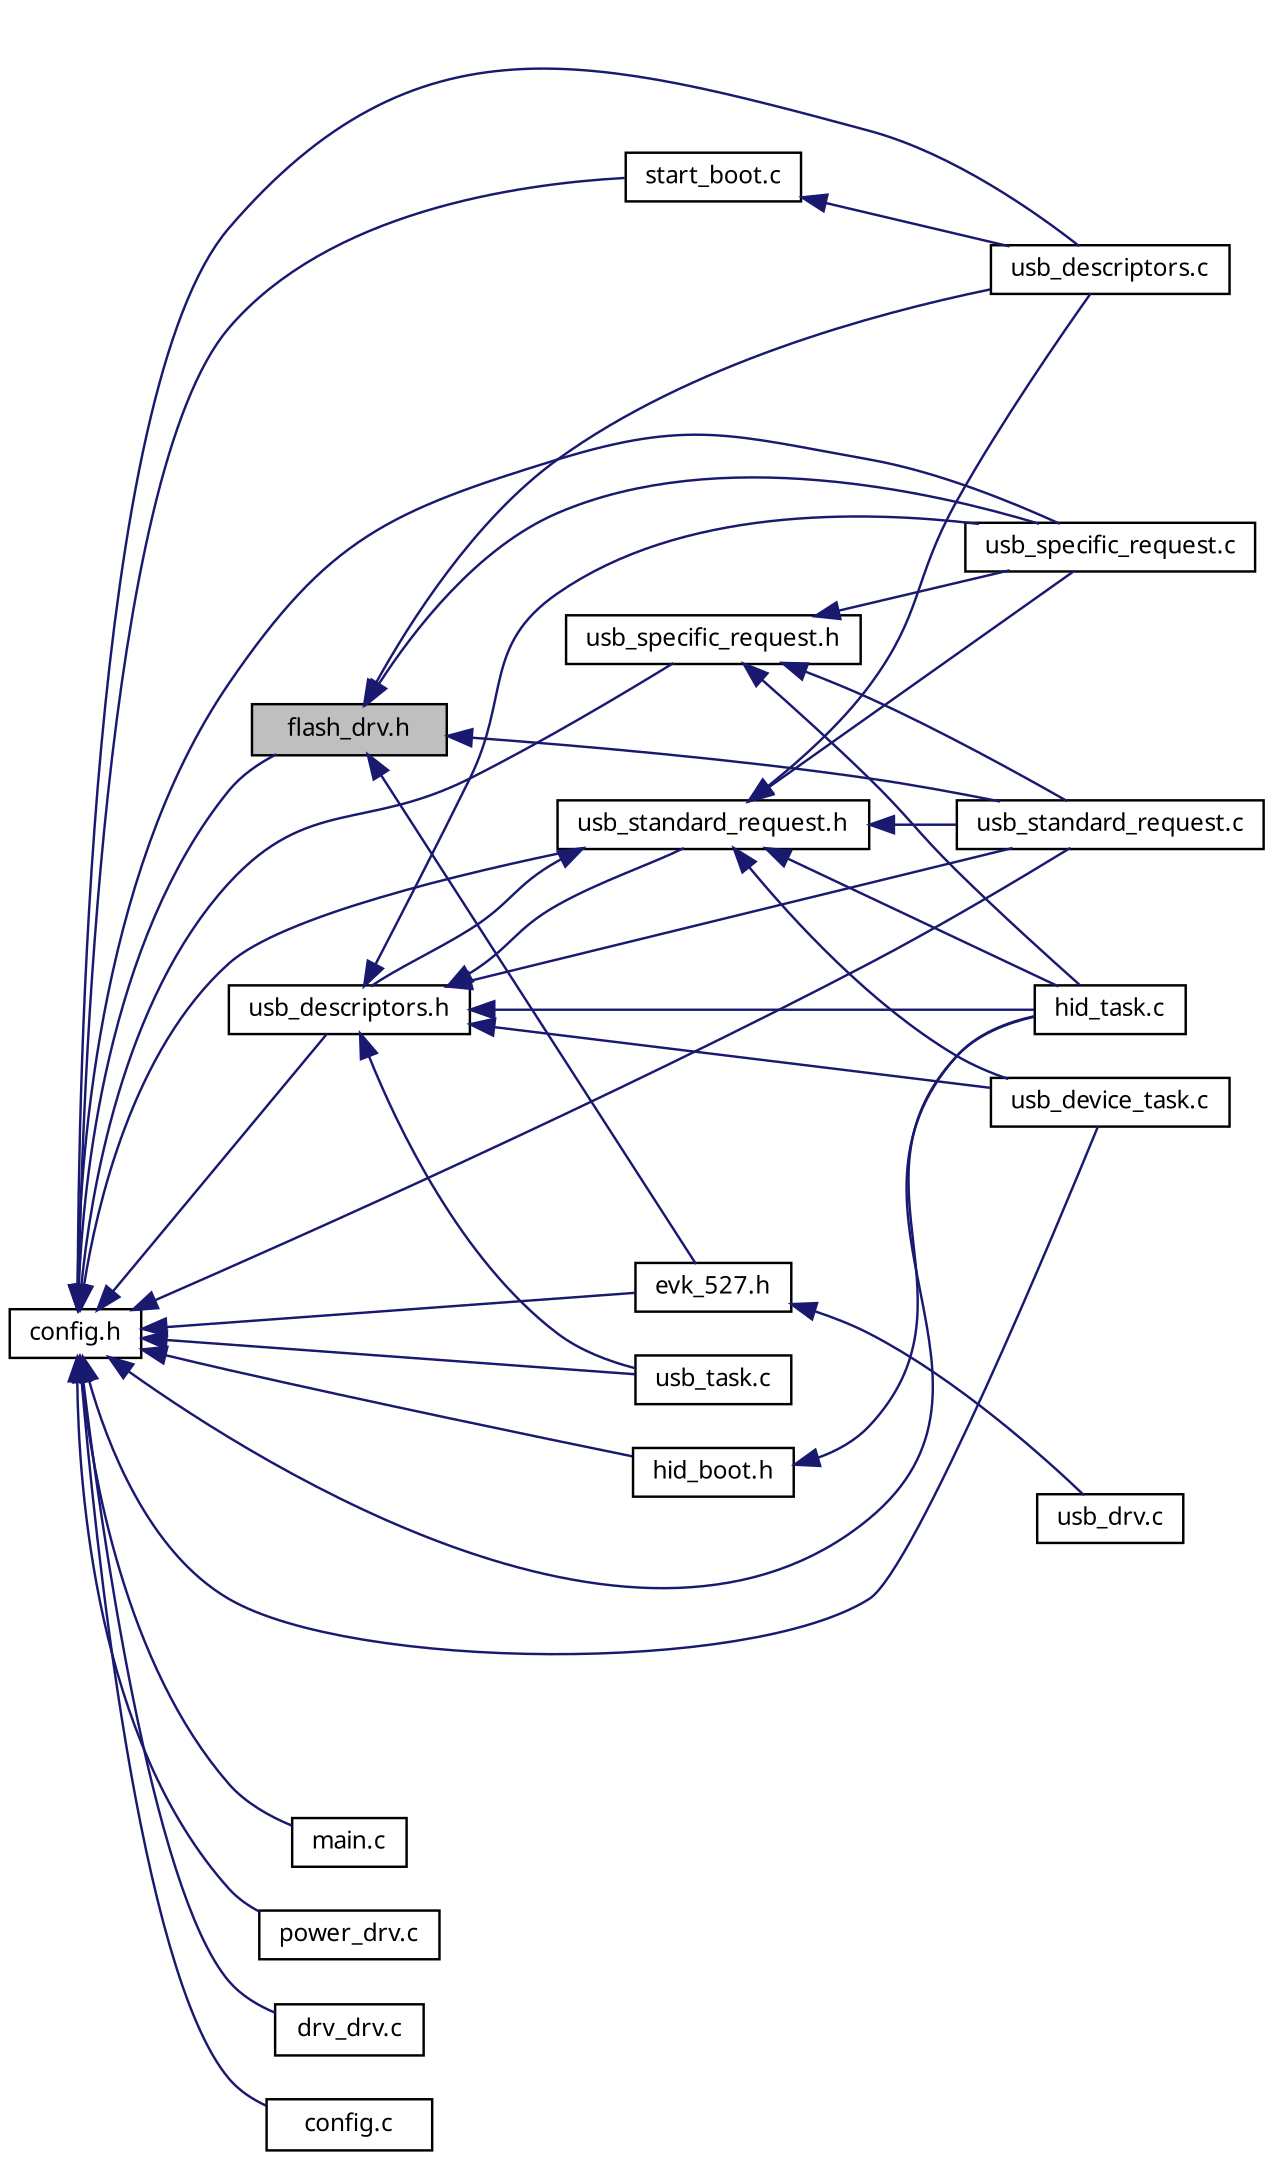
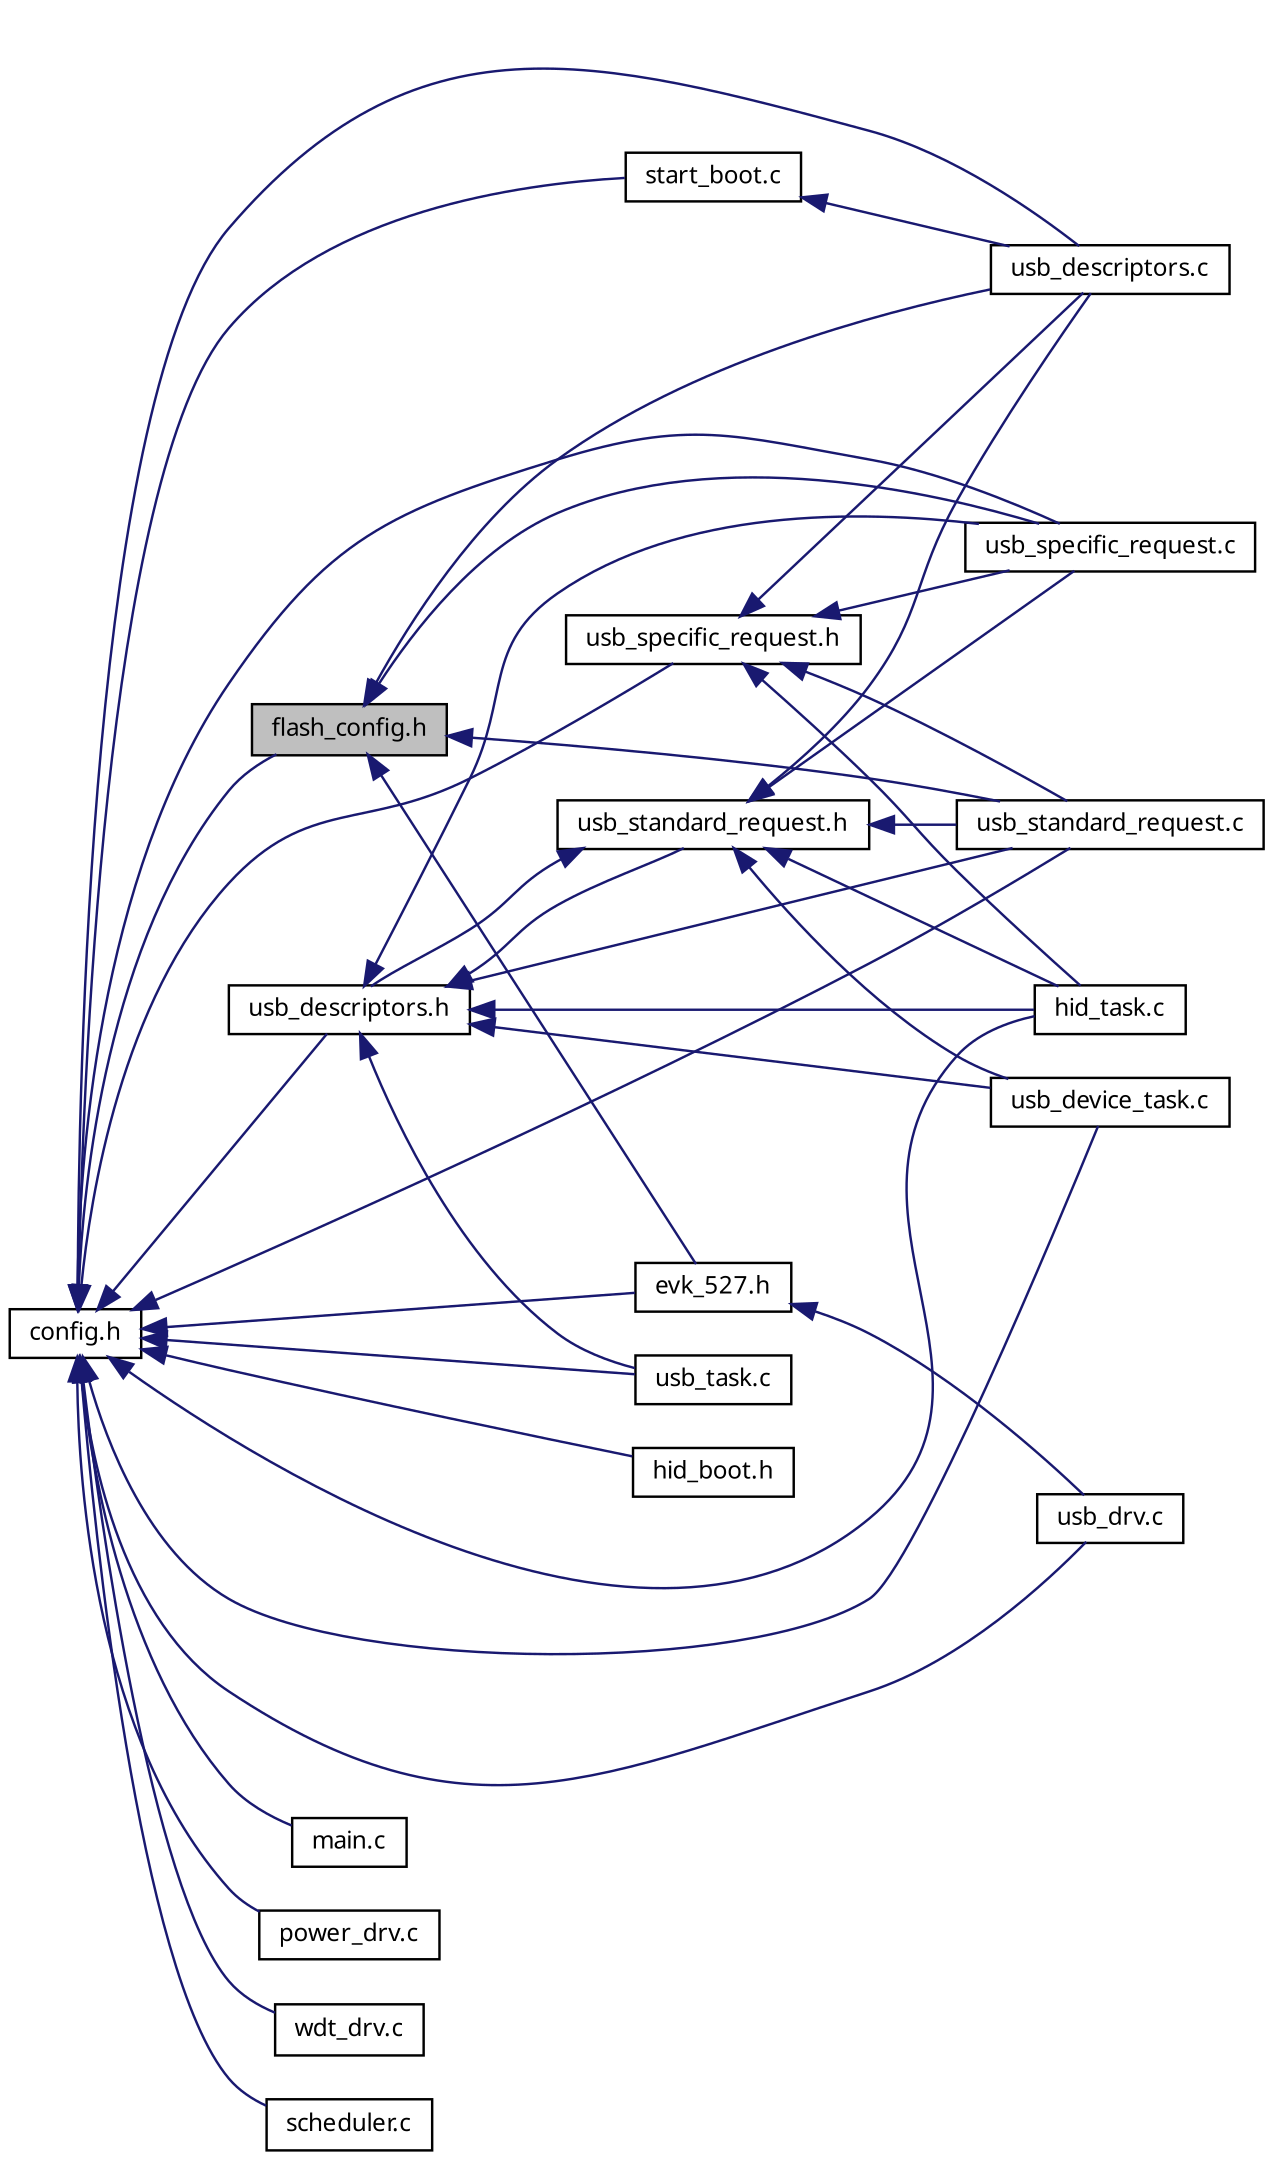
none -> (921, 446)
(349, 730) -> (349, 730)
(236, 958) -> (503, 1784)
(912, 1227) -> none
(349, 2030) -> (349, 2030)
(349, 2125) -> (349, 2125)
